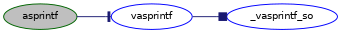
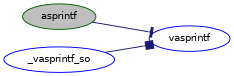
(205, 17) -> (124, 49)
